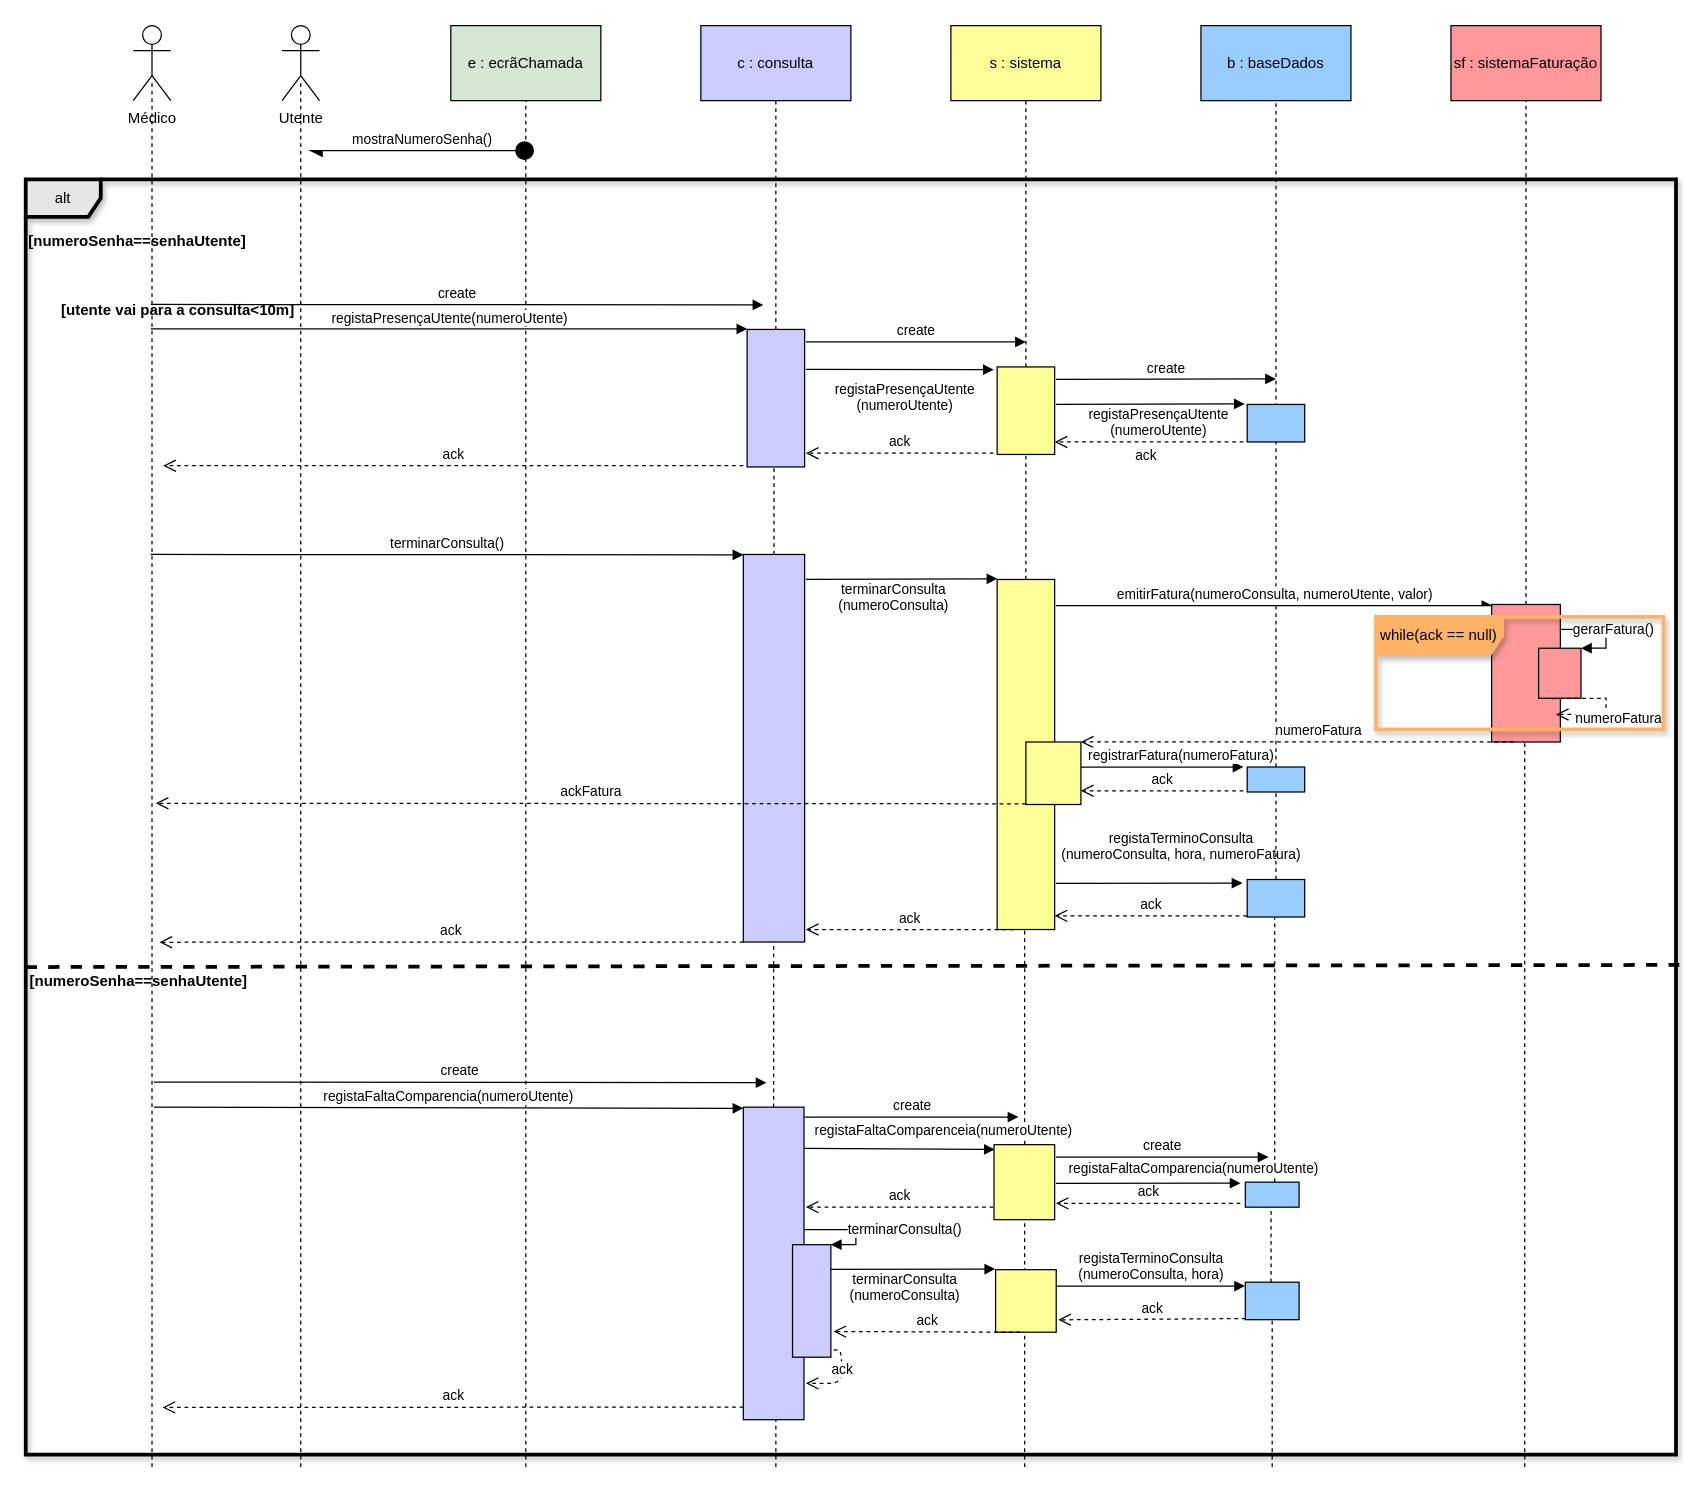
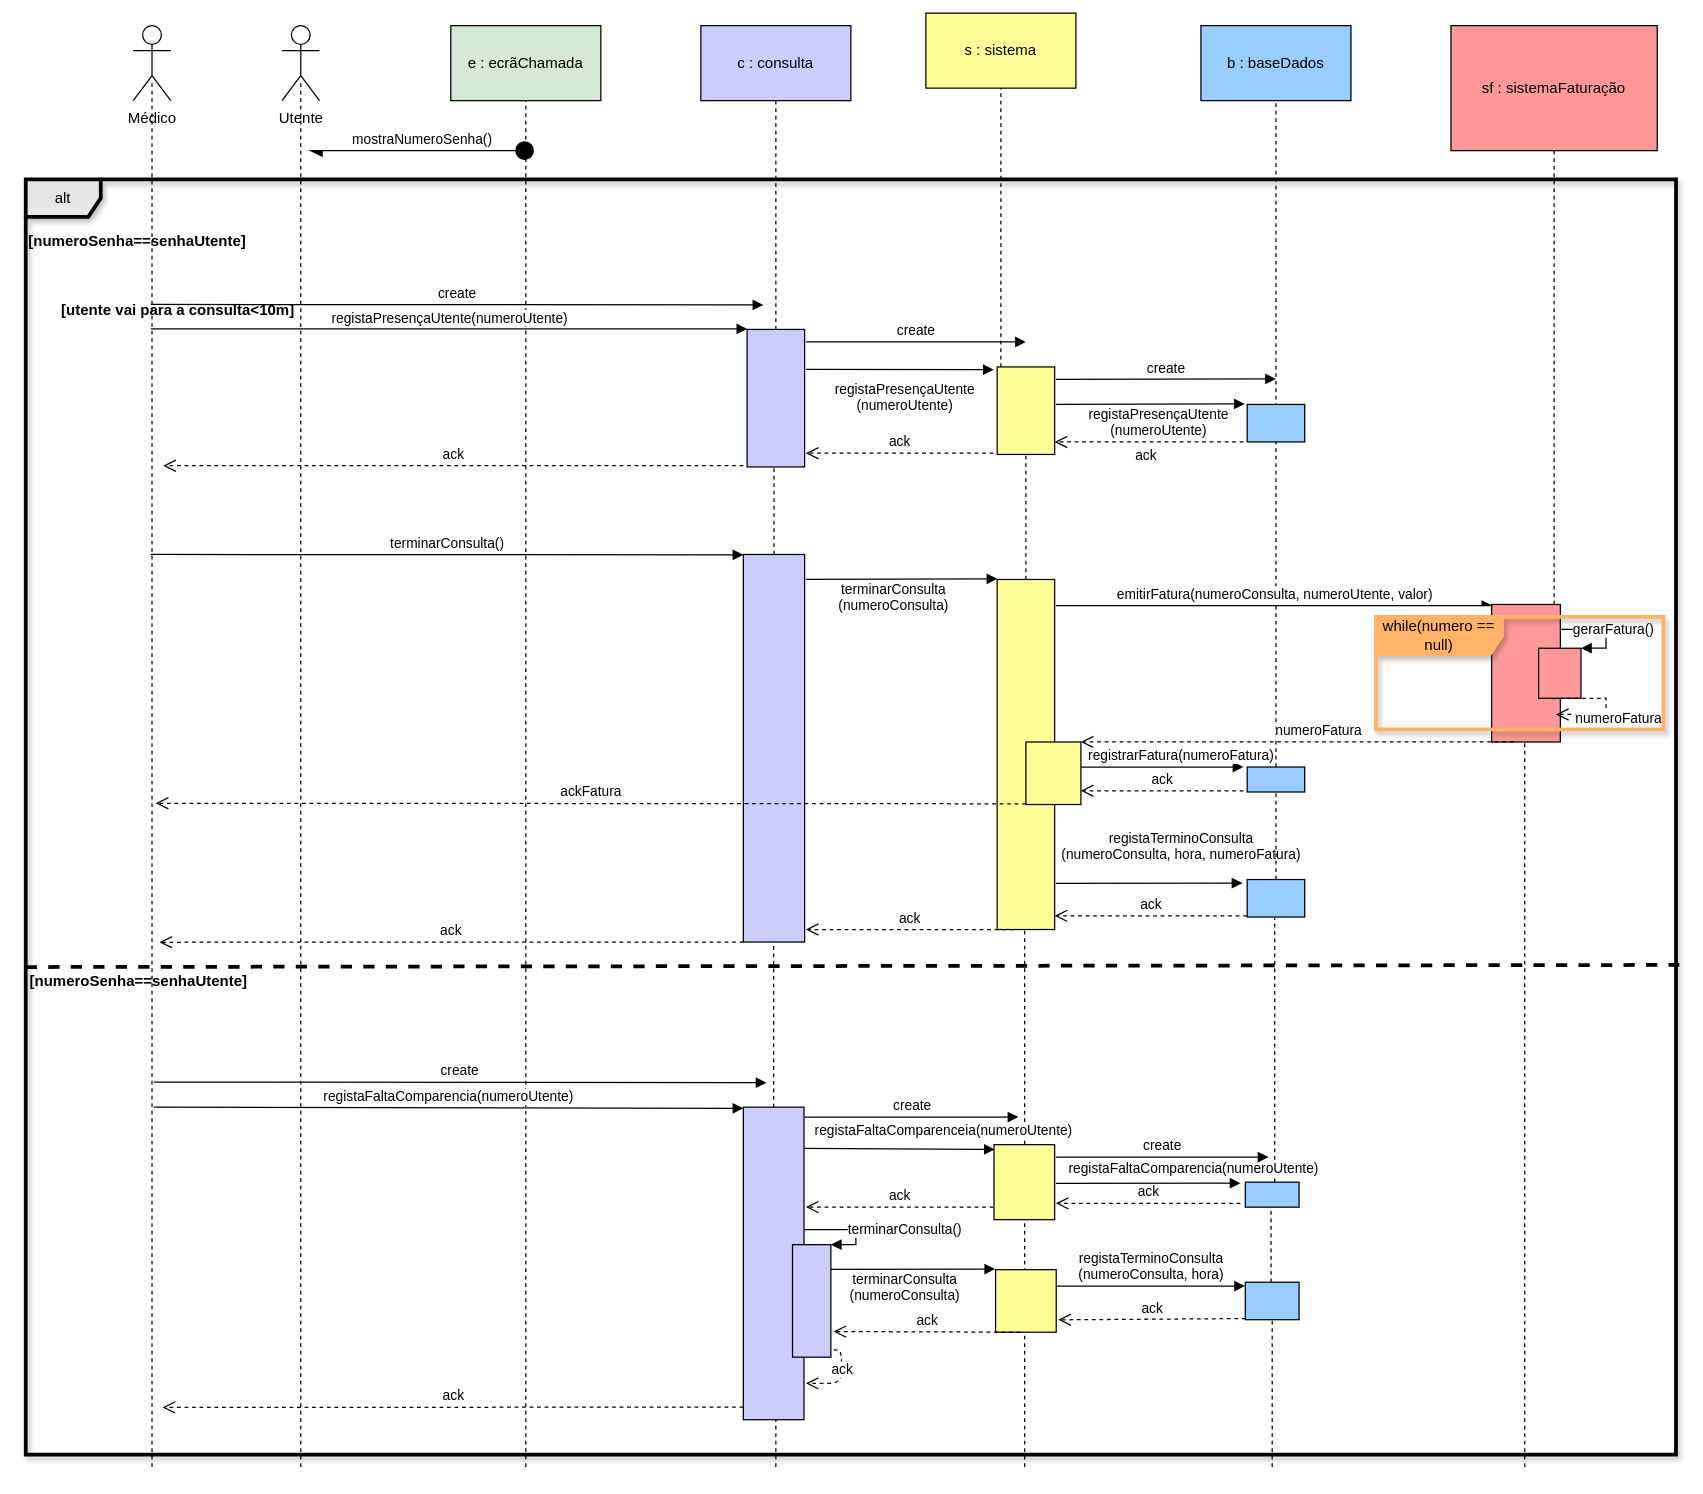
(1026, 63) -> (1001, 51)
(1526, 63) -> (1554, 88)
(1439, 636) -> (1439, 636)
